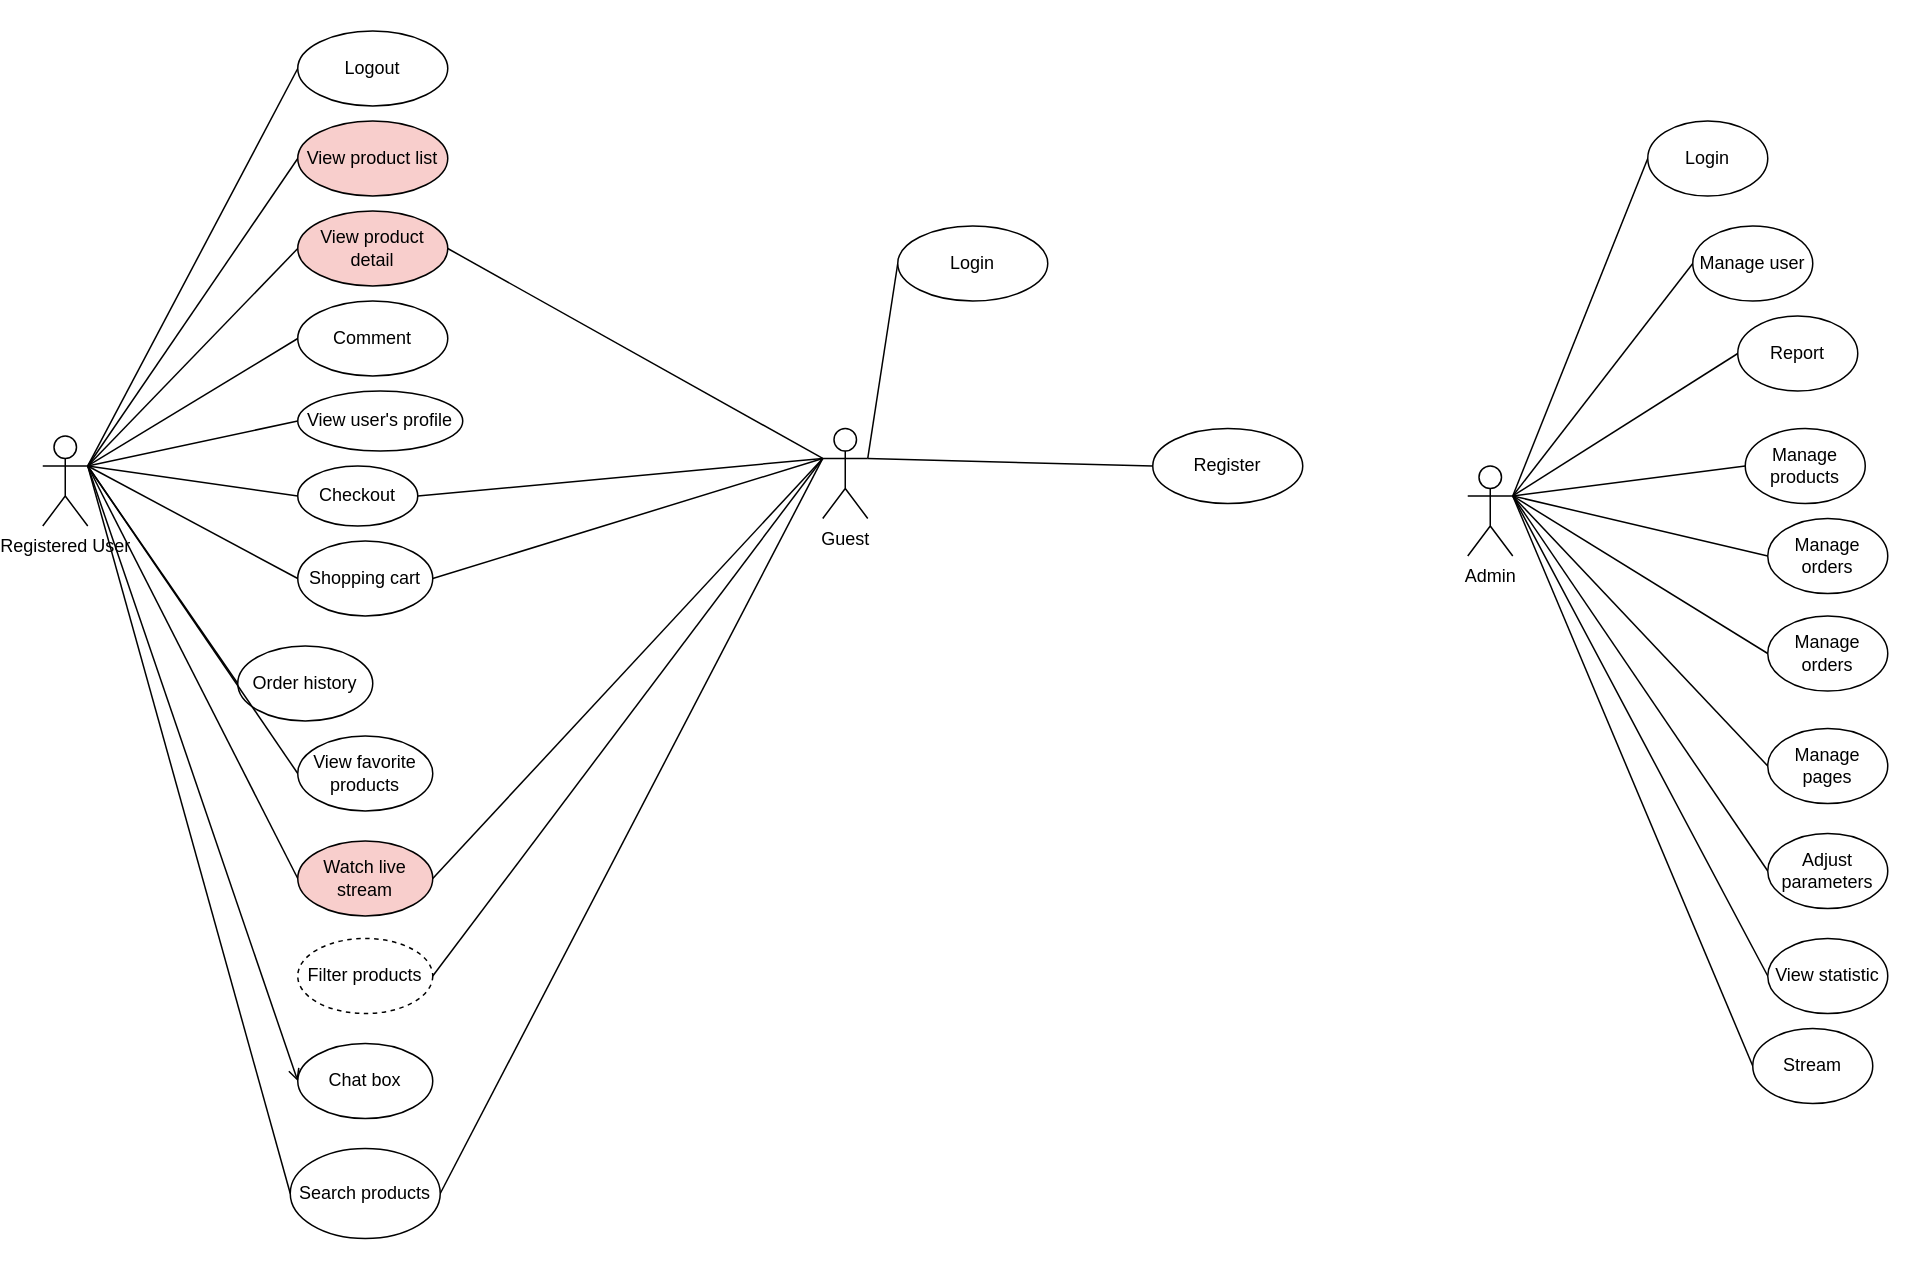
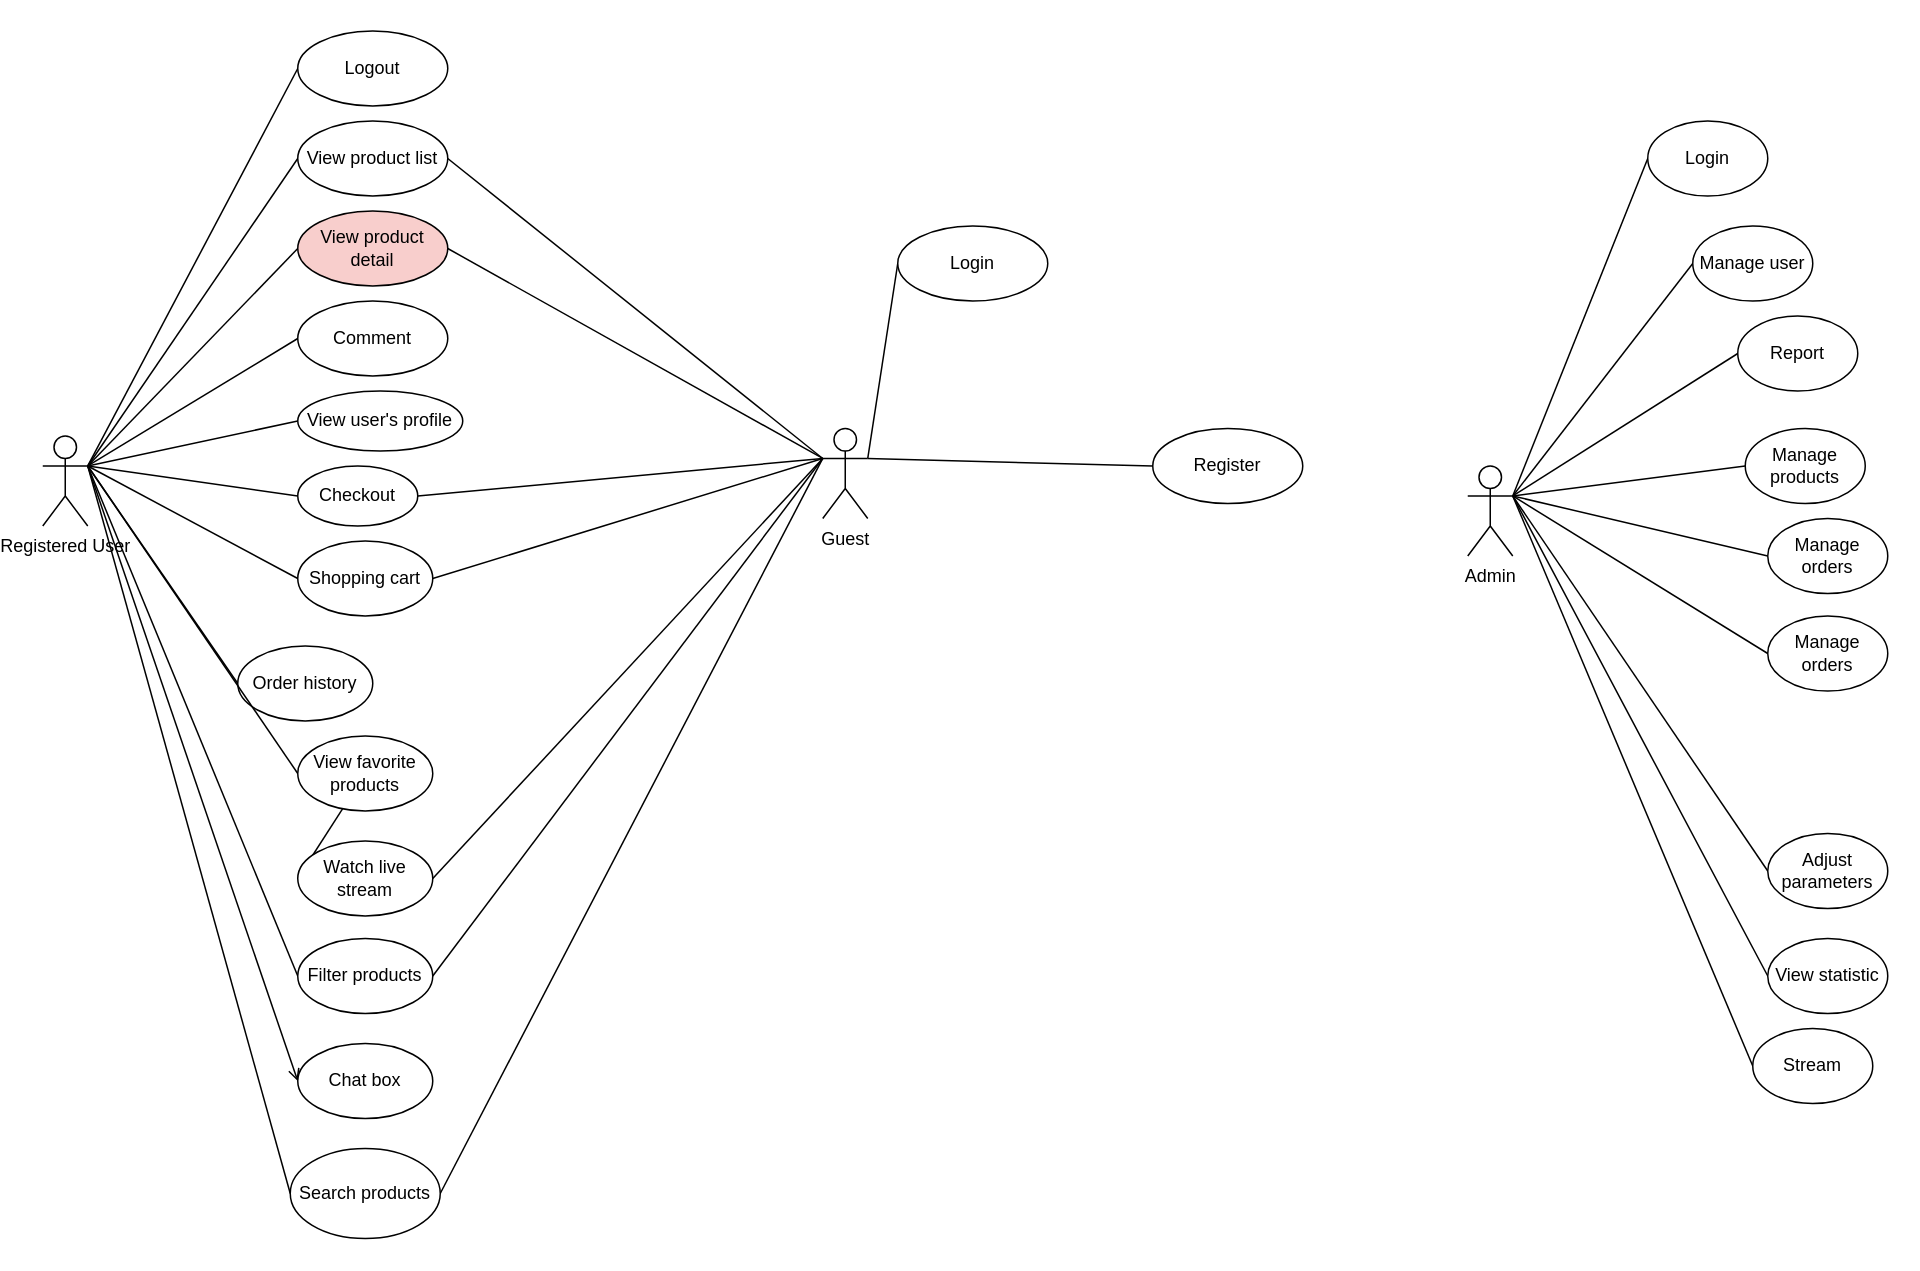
(373, 158) -> (373, 158)
none -> (631, 305)
(1645, 635) -> none
(198, 683) -> (328, 832)
none -> (199, 737)
(1828, 766) -> none
(365, 878) -> (365, 878)
(365, 976) -> (365, 976)
